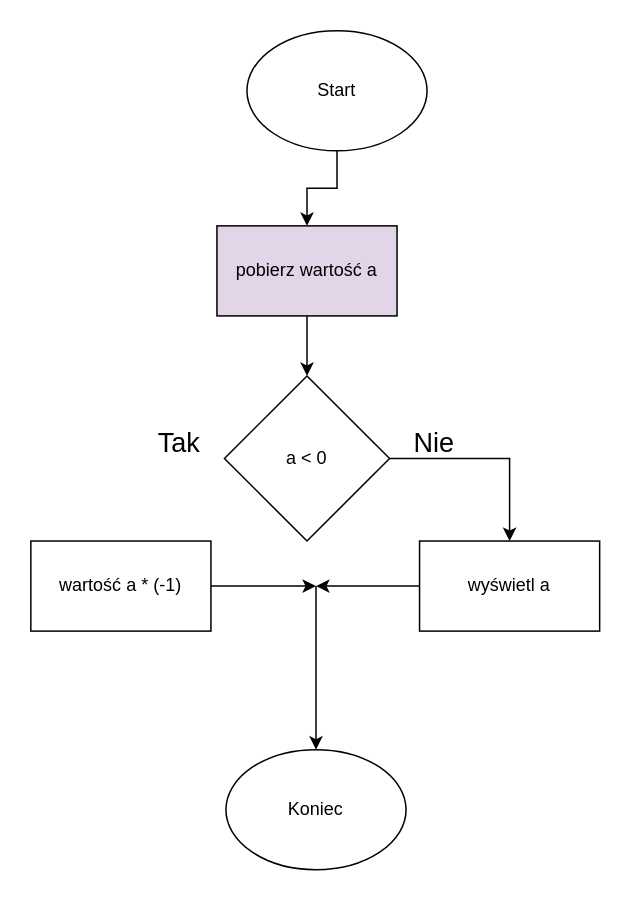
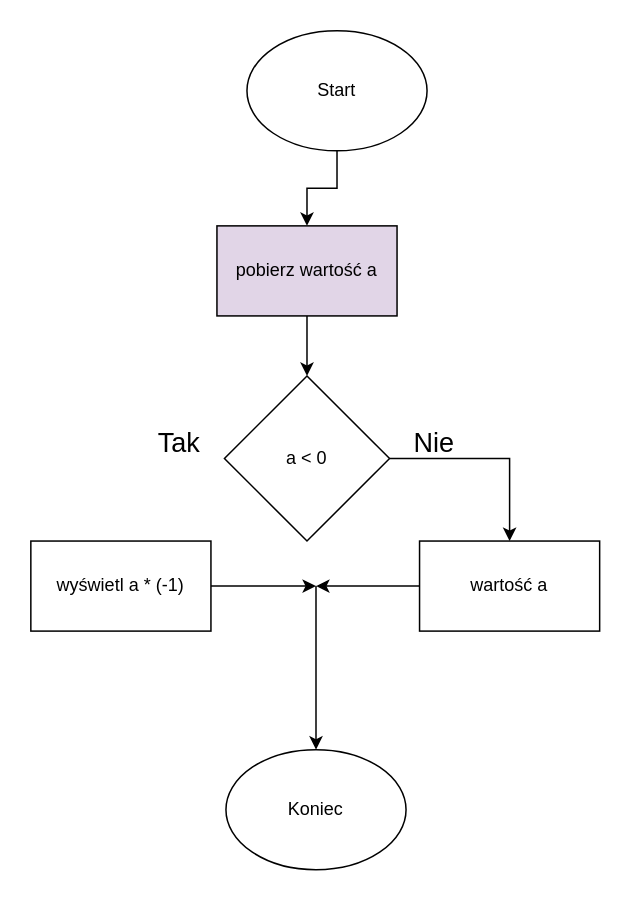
(121, 586) -> (121, 586)
(509, 586) -> (509, 586)
